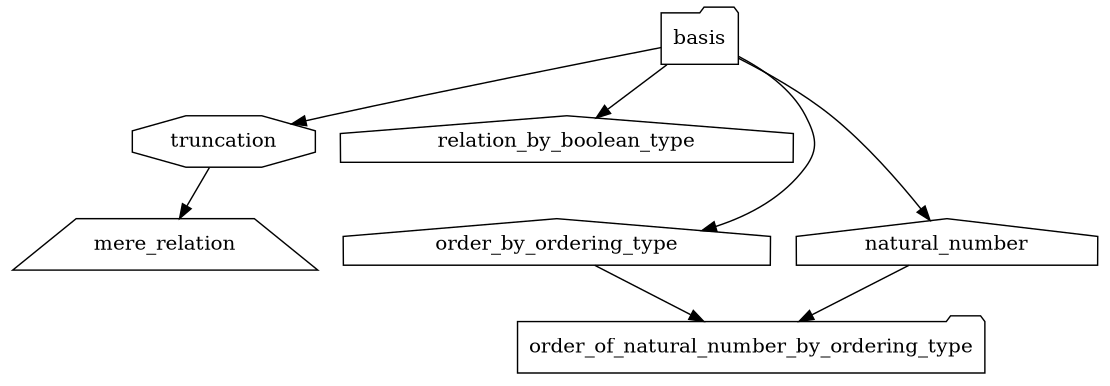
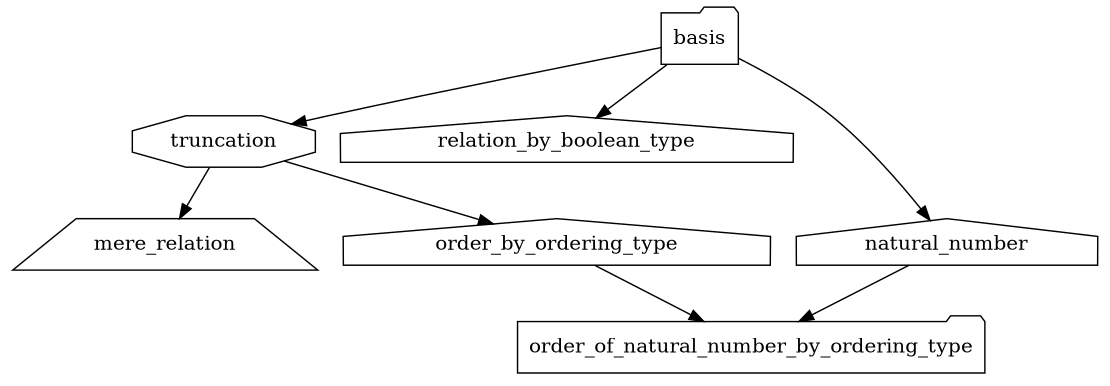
(814, 151) -> (382, 190)
